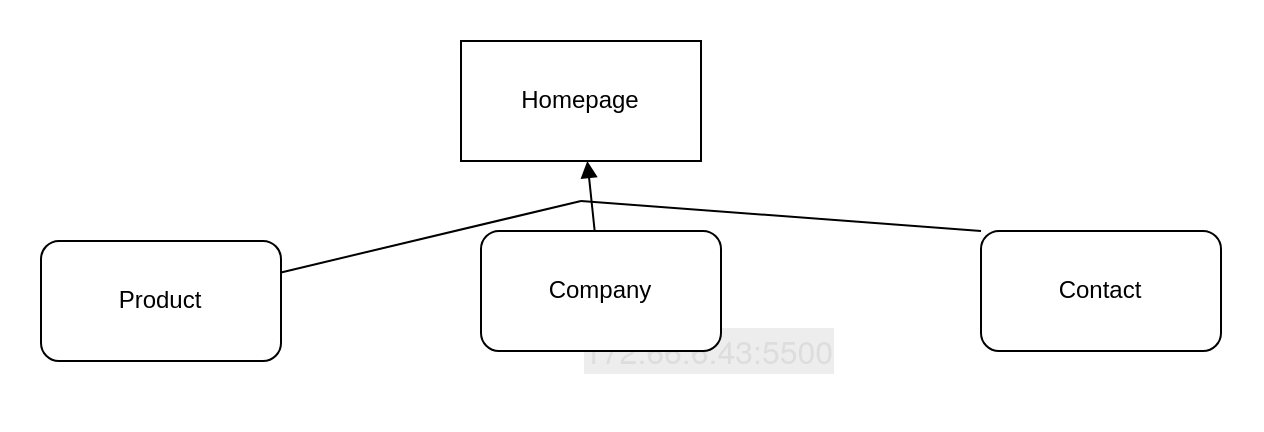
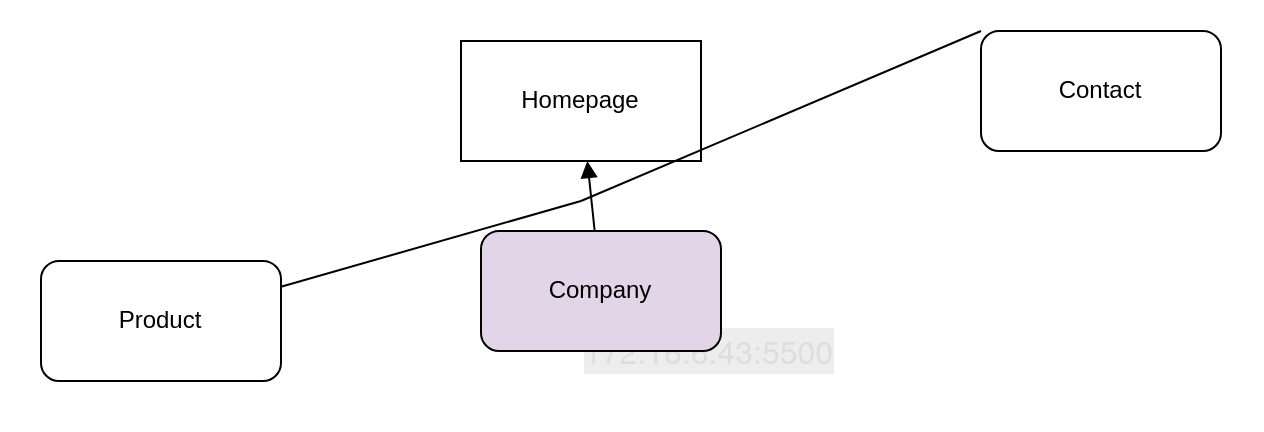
(680, 289) -> (680, 289)
(601, 291) -> (601, 291)
(1101, 291) -> (1101, 91)
(161, 301) -> (161, 321)
